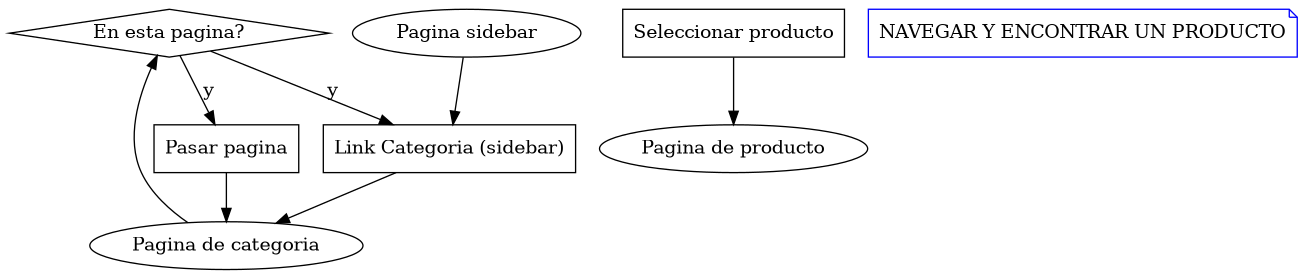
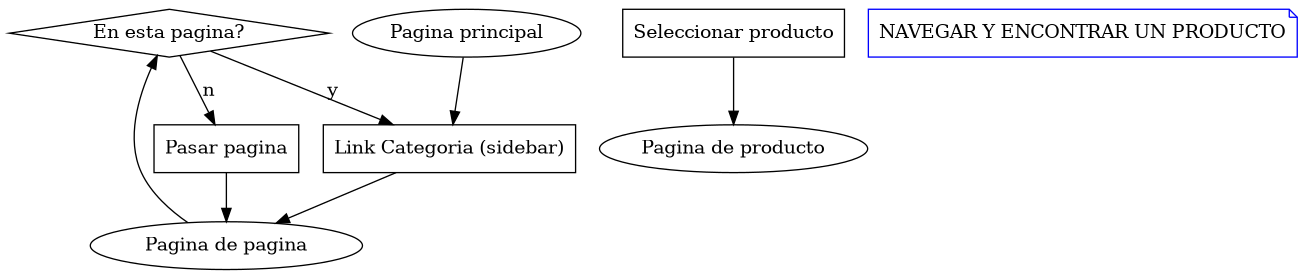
(467, 33) -> (467, 33)
(209, 91) -> (209, 91)
(226, 246) -> (226, 246)
